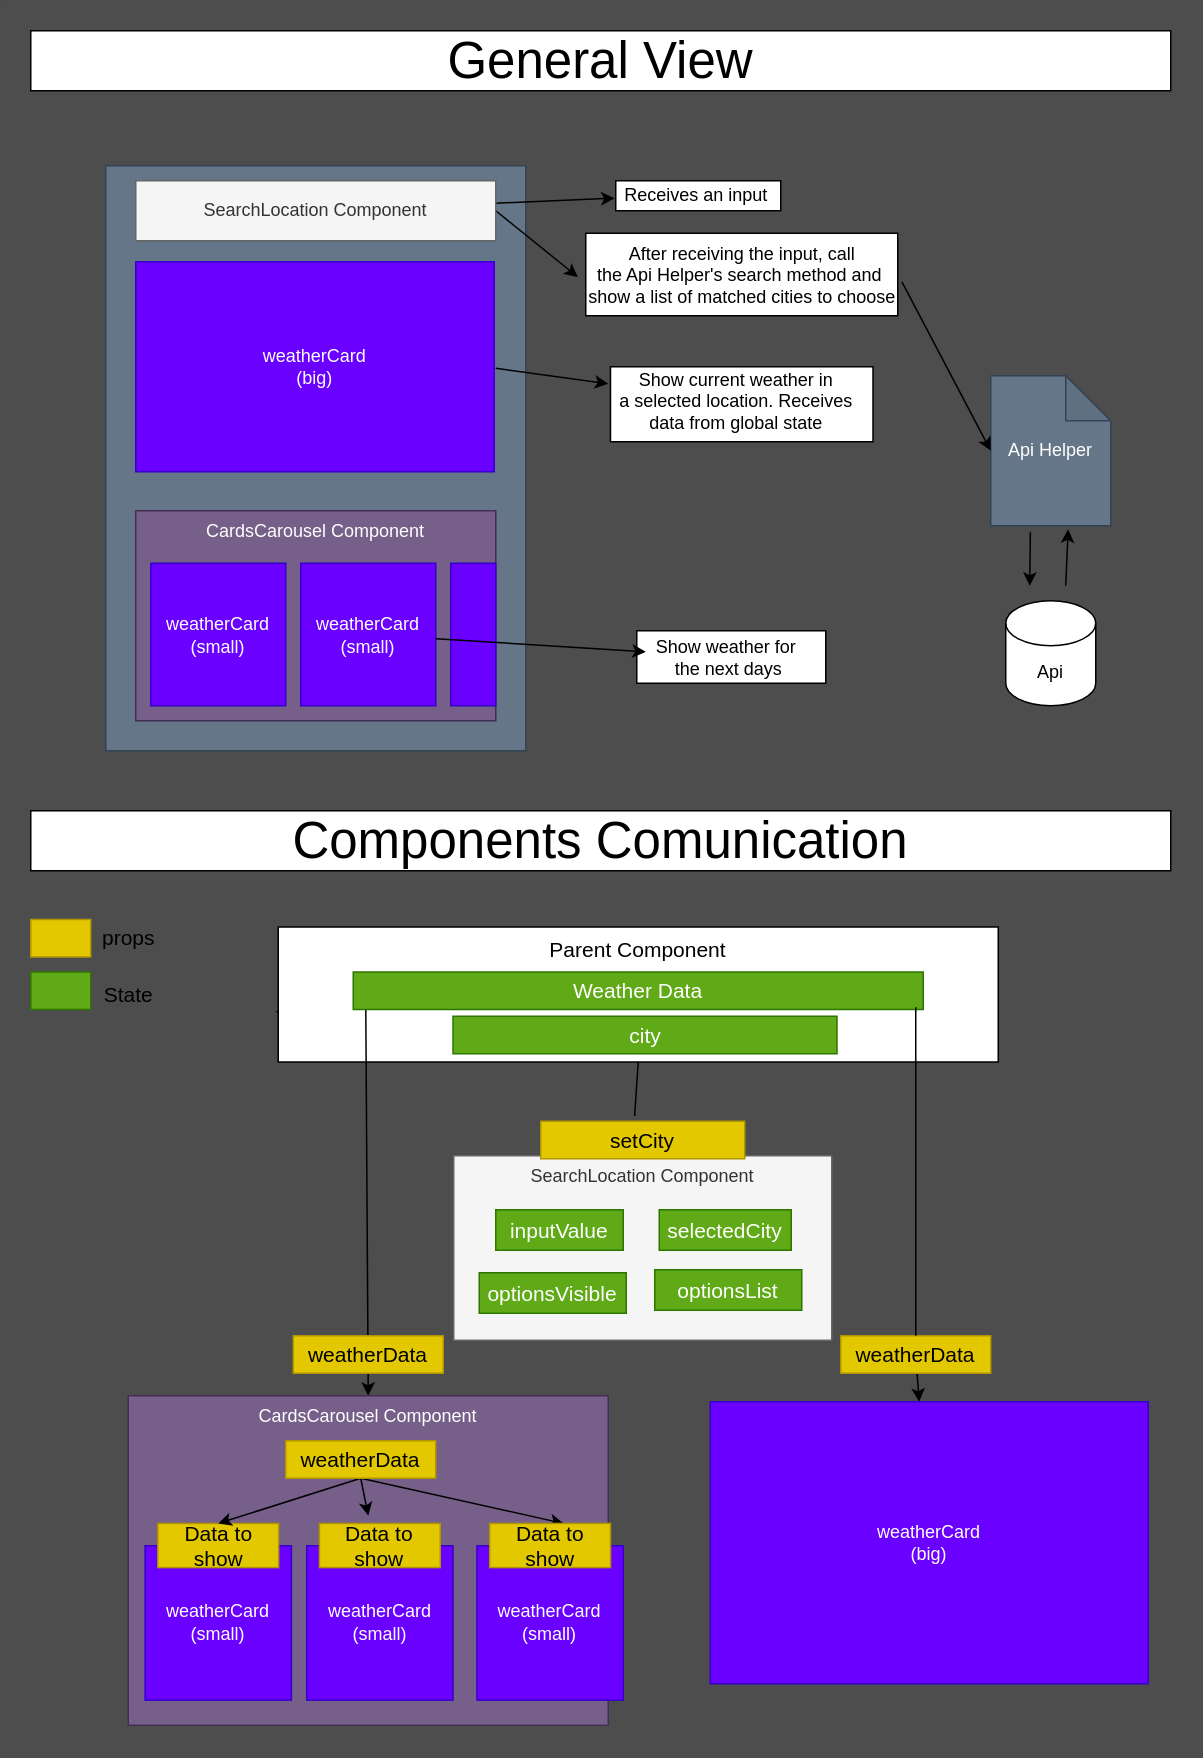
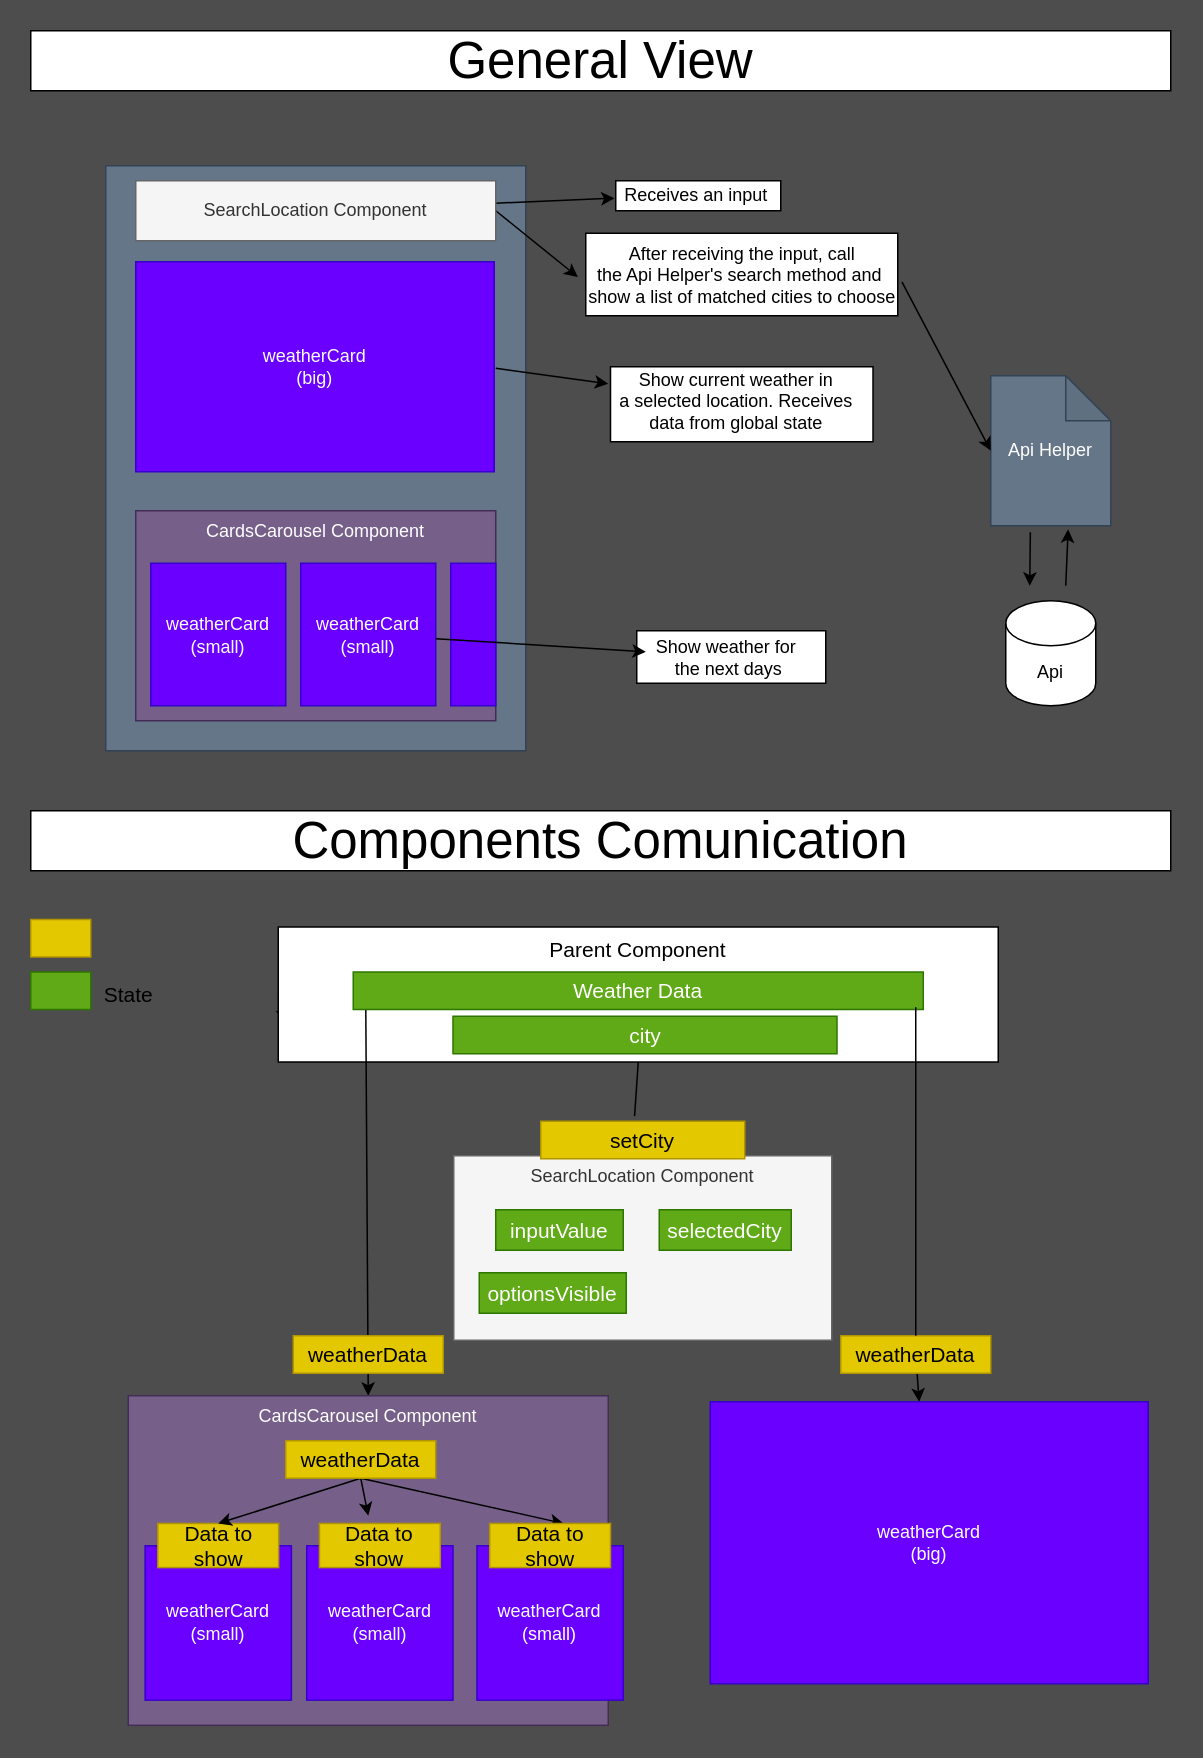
(128, 938) -> none
(728, 1290) -> none
